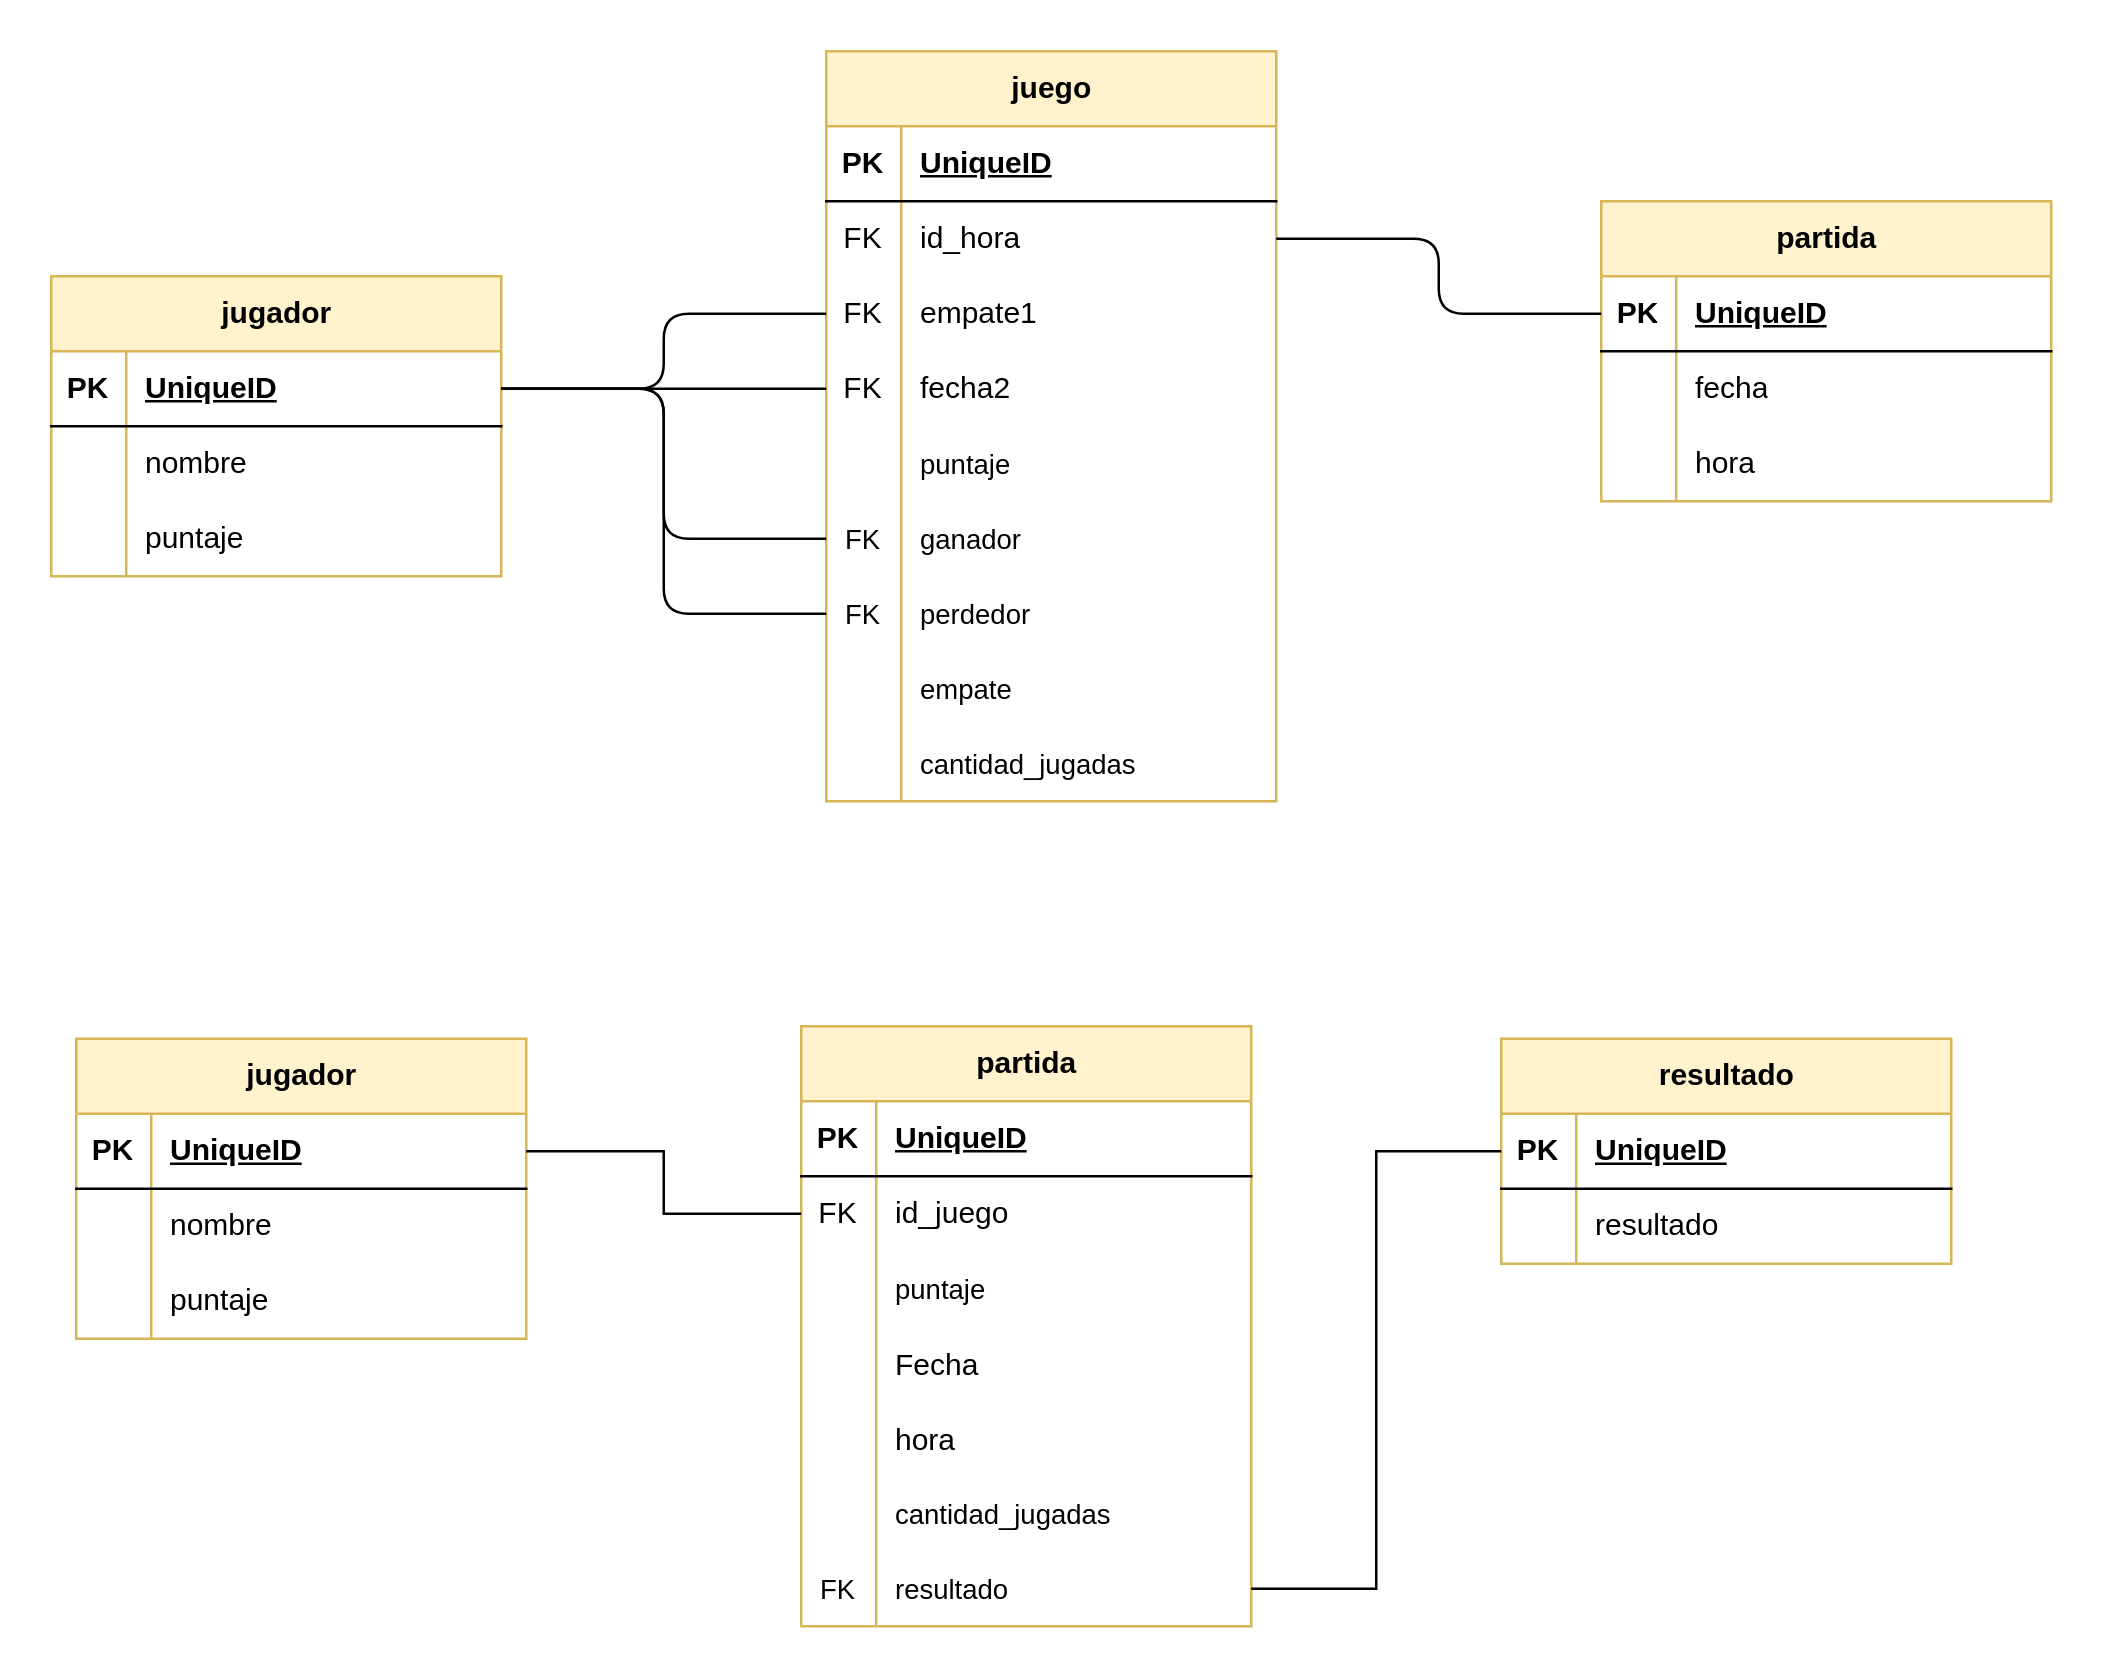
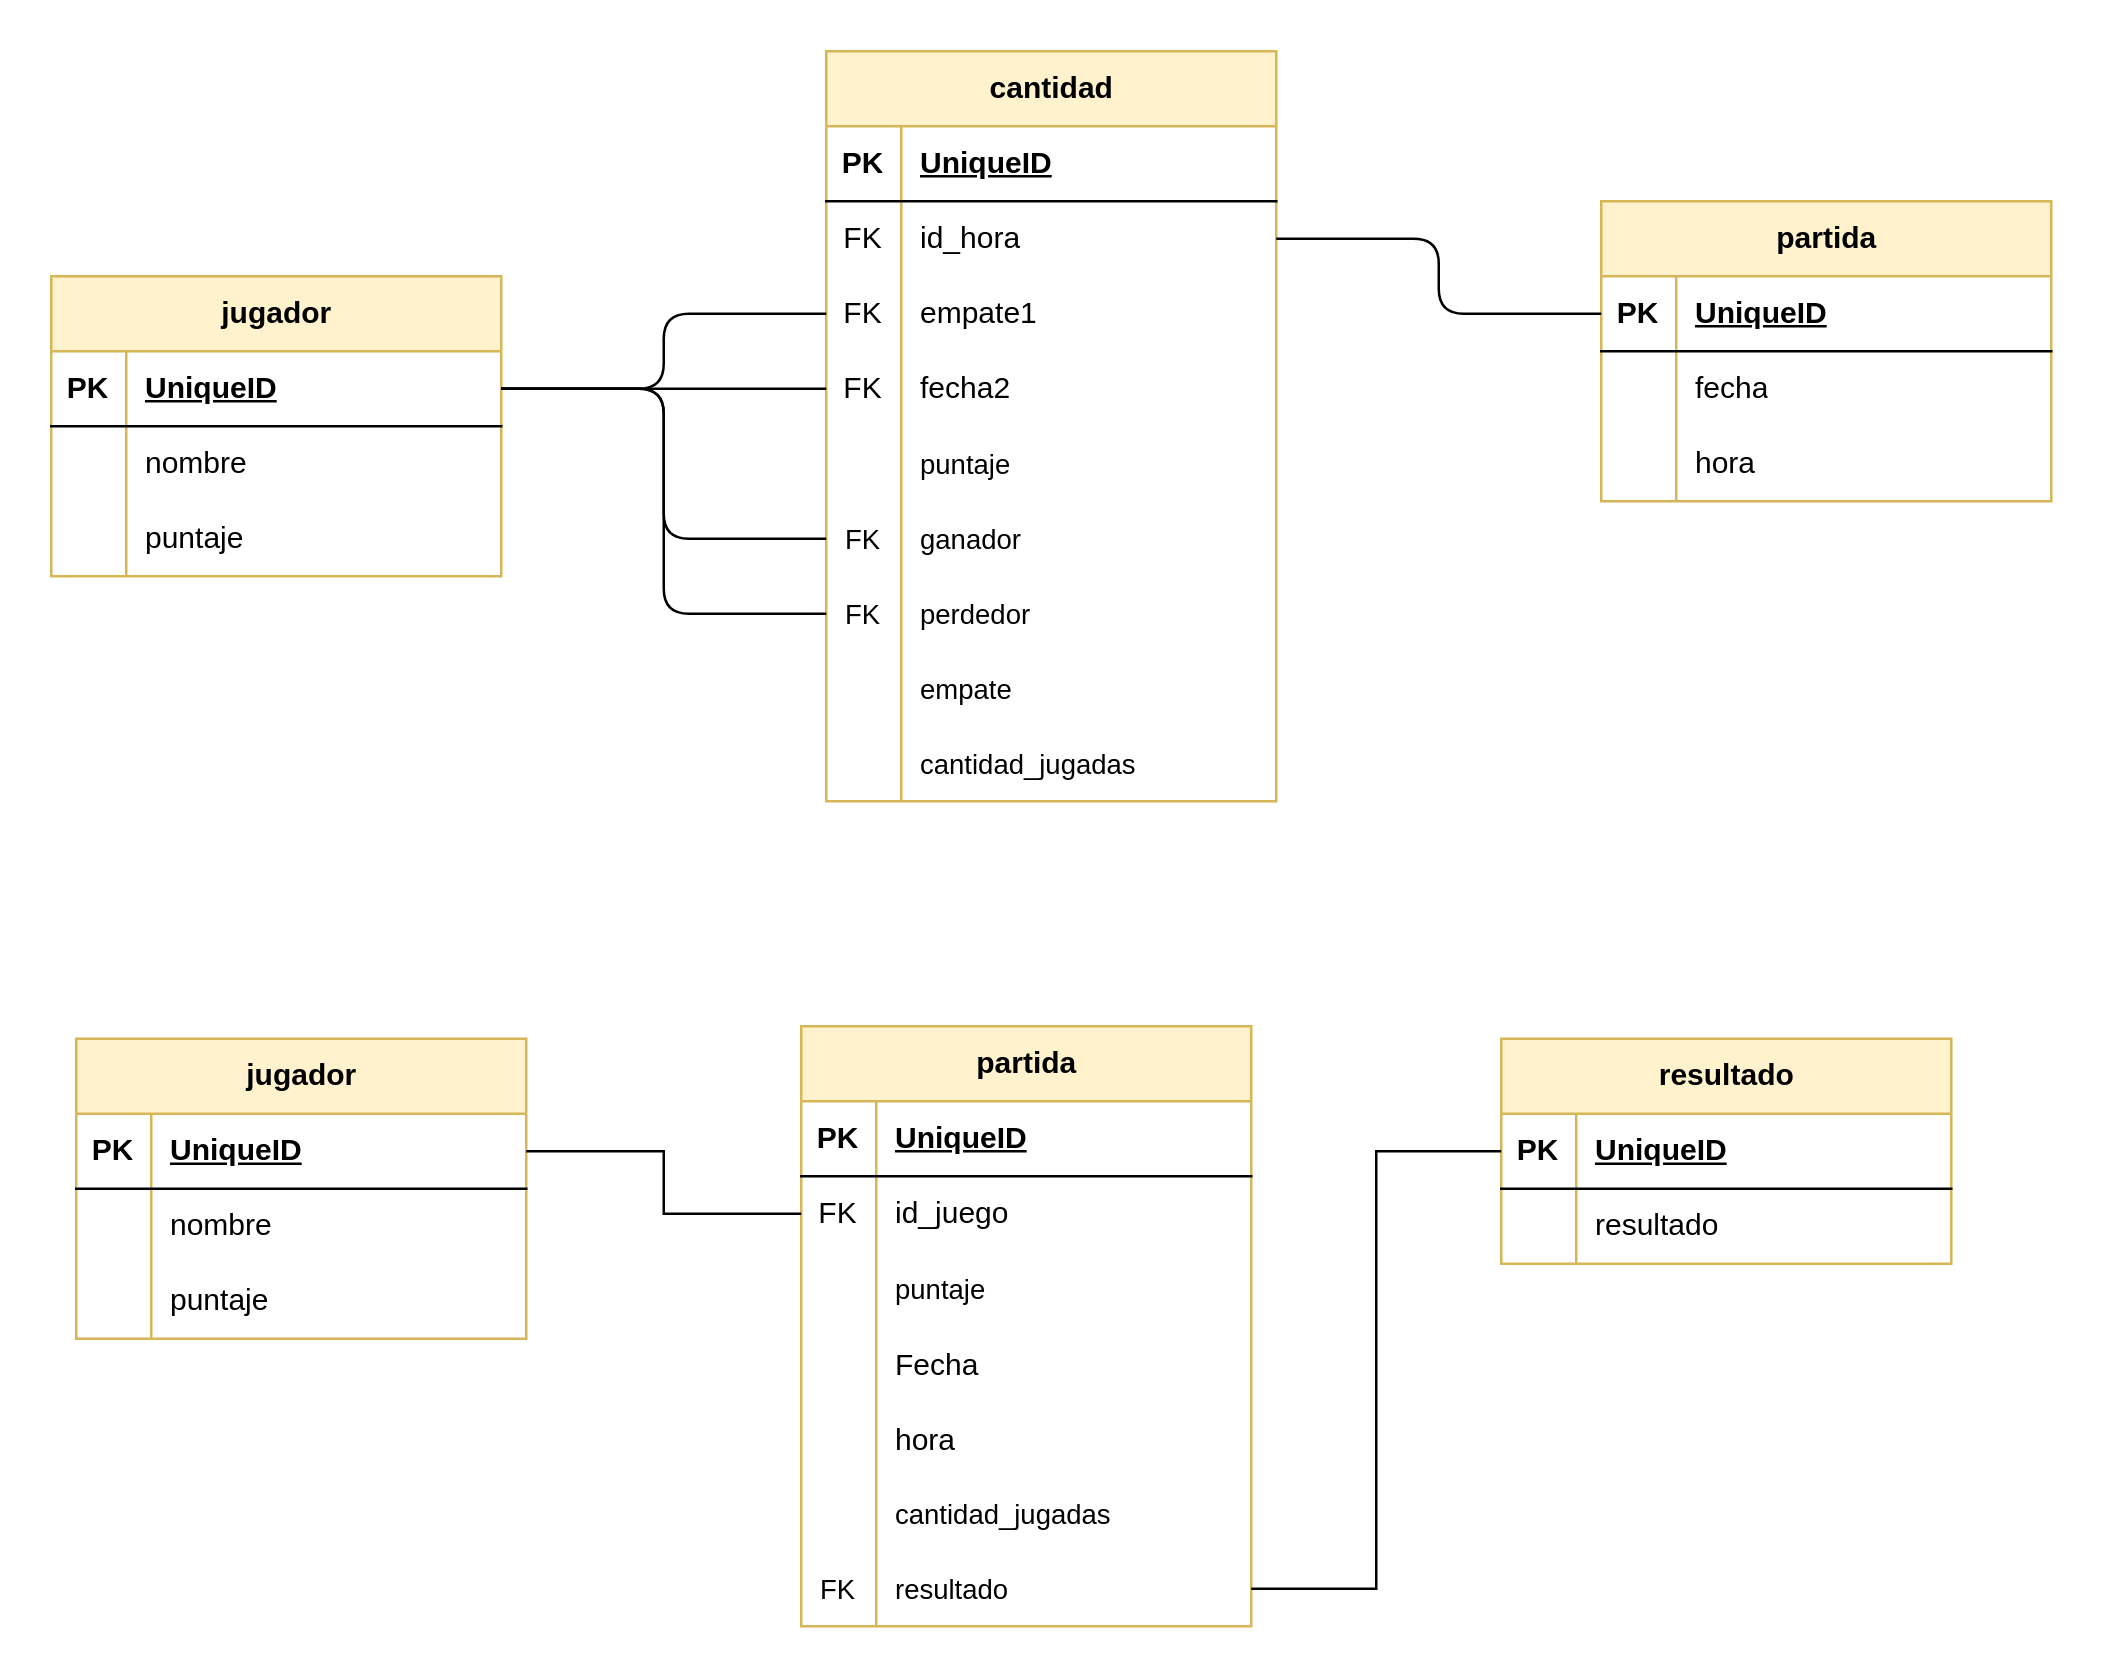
(1053, 89) -> (1053, 89)
